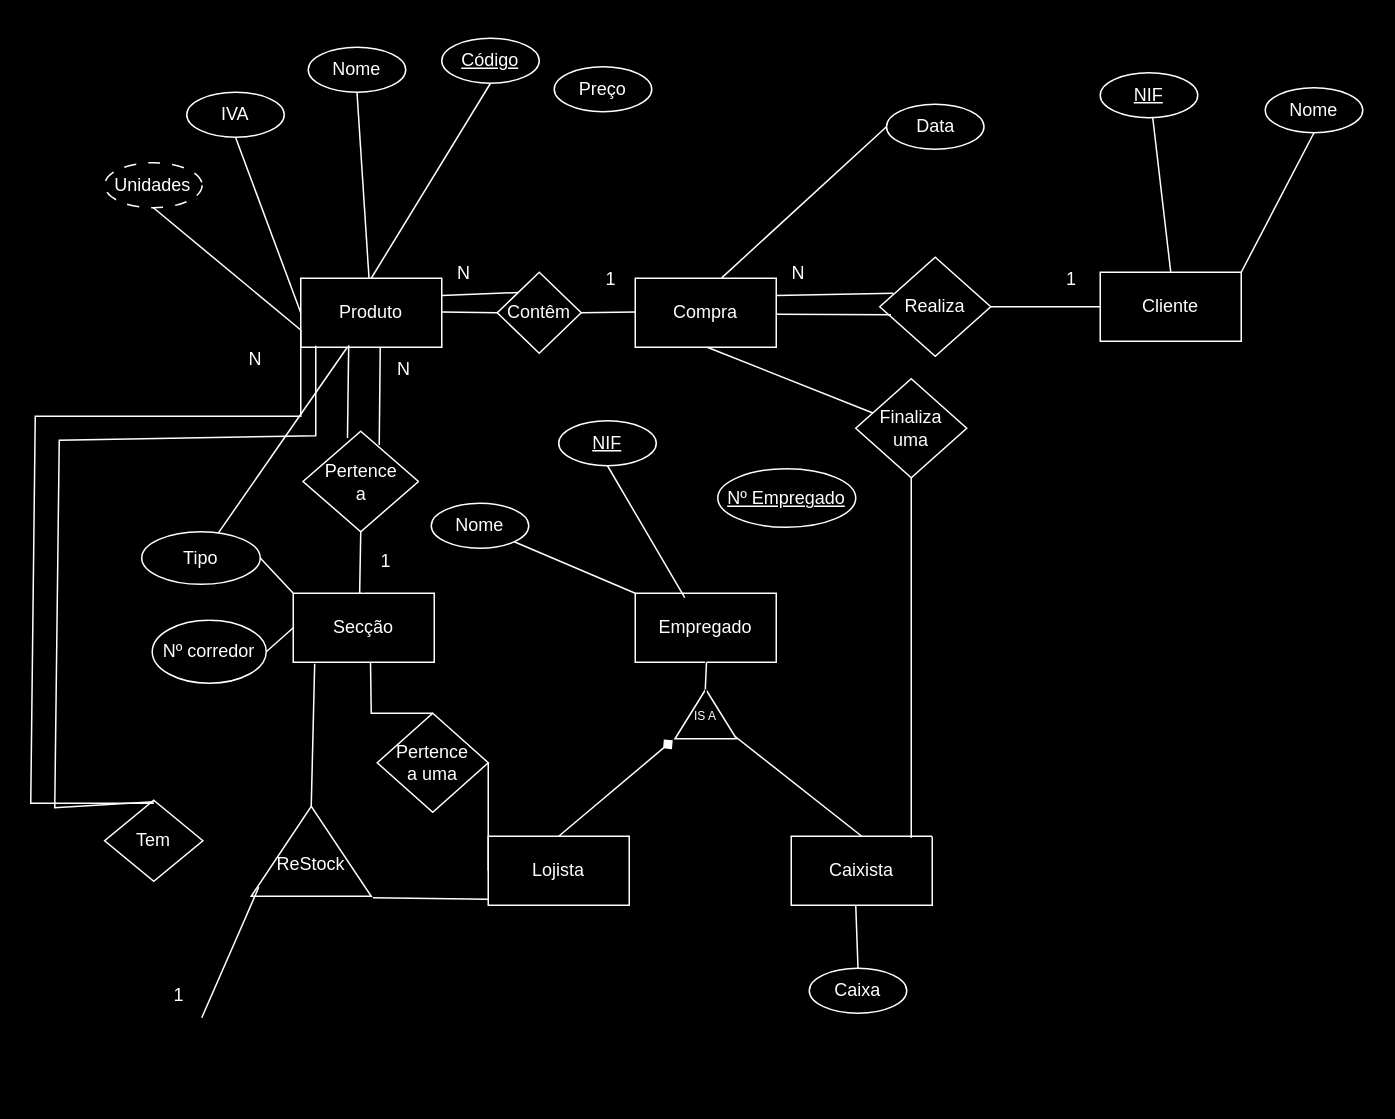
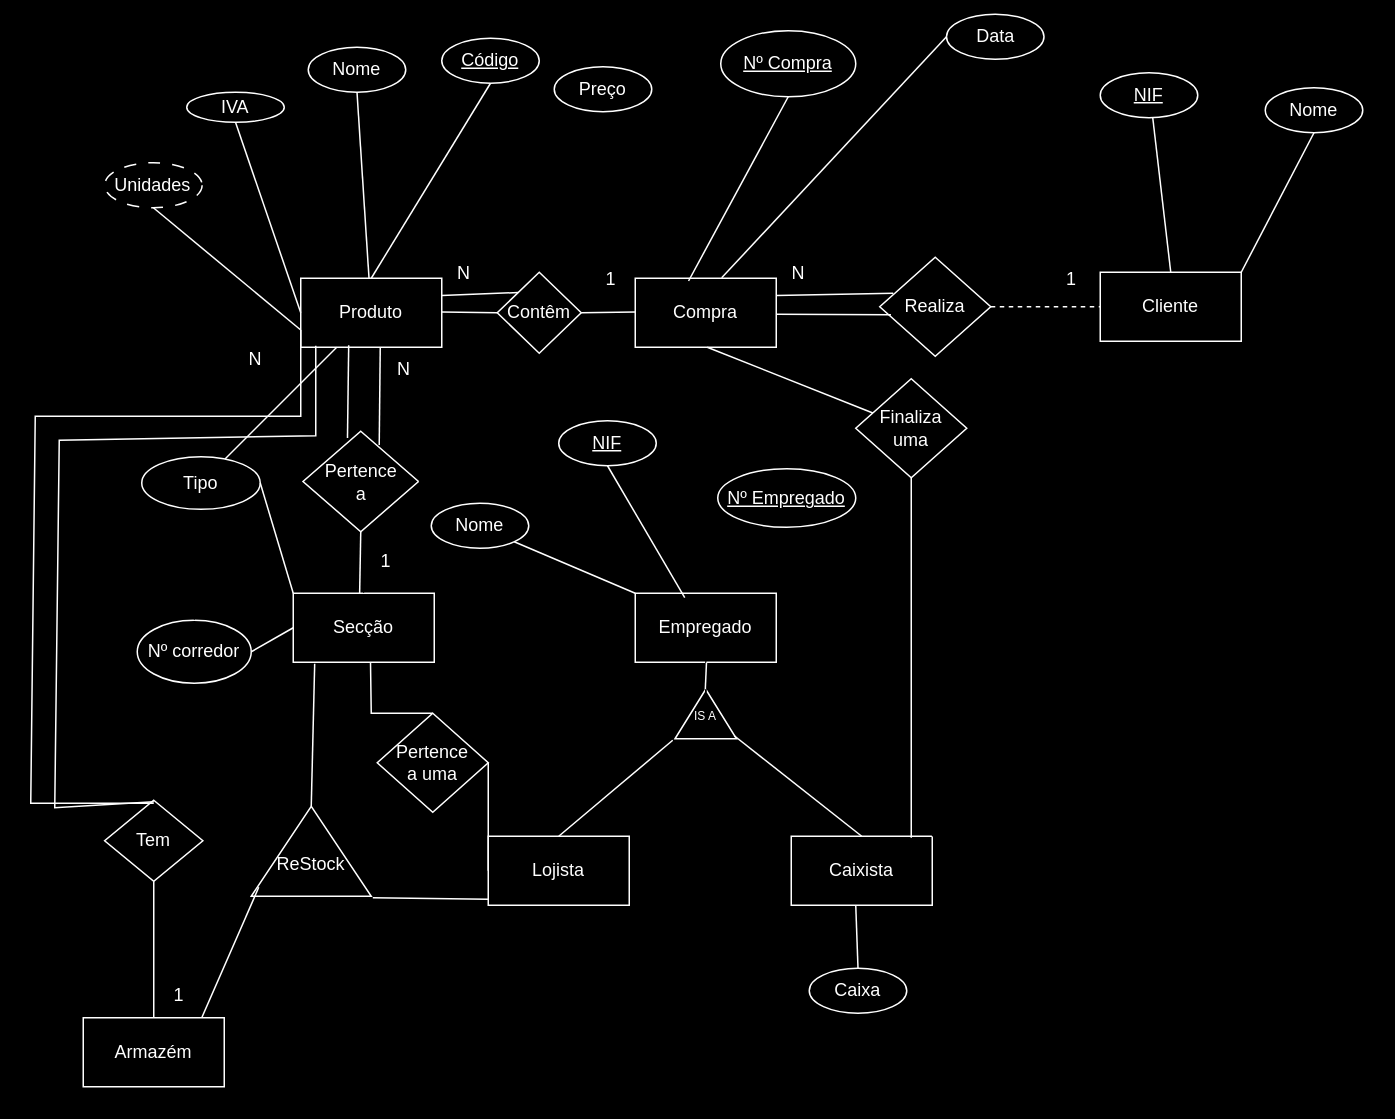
none -> (788, 64)
(236, 115) -> (236, 107)
(935, 127) -> (995, 37)
none -> (738, 189)
(1046, 307) -> (1046, 307)
(201, 558) -> (201, 483)
(209, 652) -> (194, 652)
(663, 748) -> (667, 745)
none -> (154, 950)
none -> (154, 1052)
